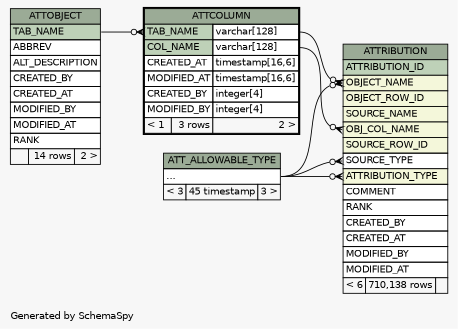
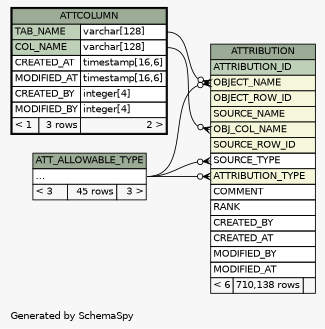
(55, 87) -> none
(222, 192) -> (95, 192)
